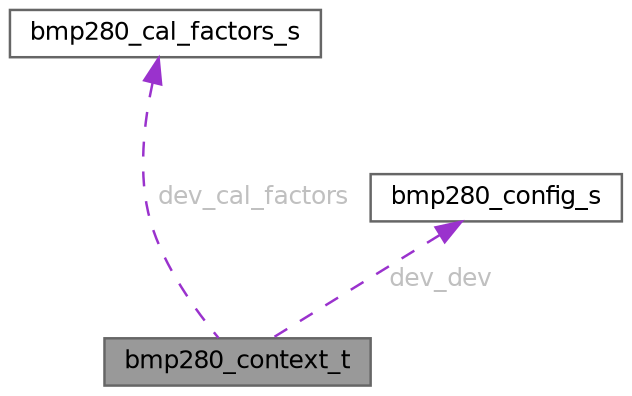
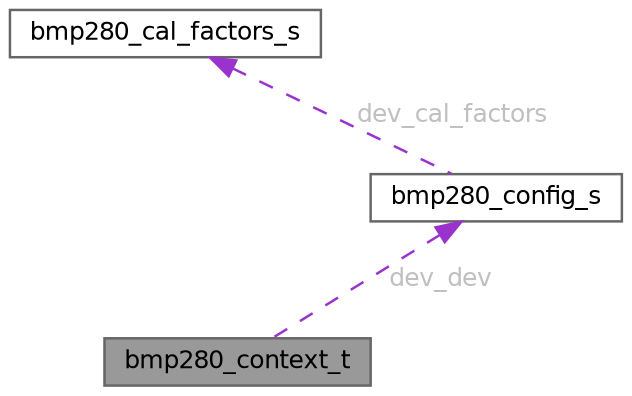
(150, 219) -> (342, 121)
